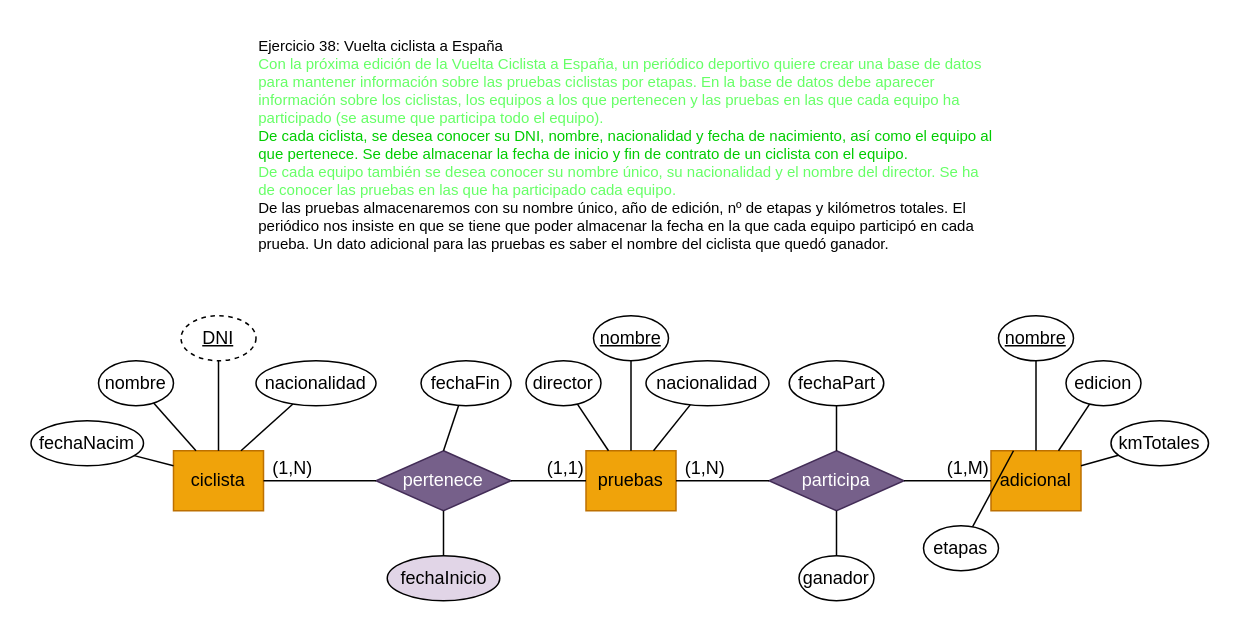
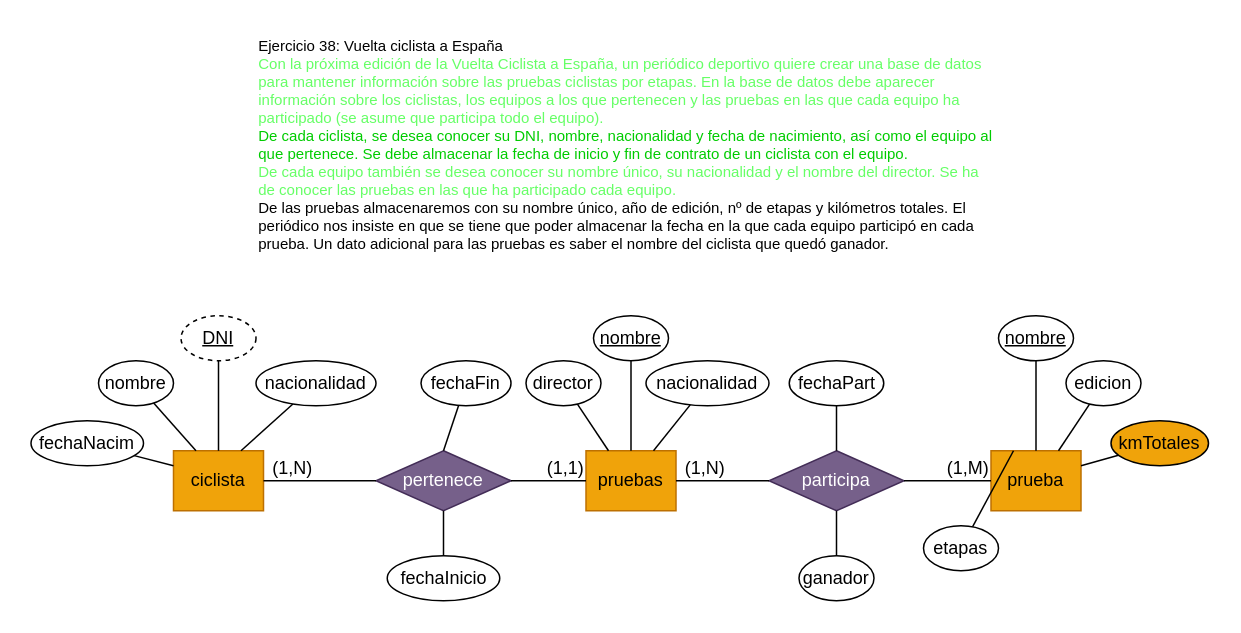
(1160, 443) -> (1160, 443)
(1036, 481) -> (1036, 481)
(443, 578) -> (443, 578)
